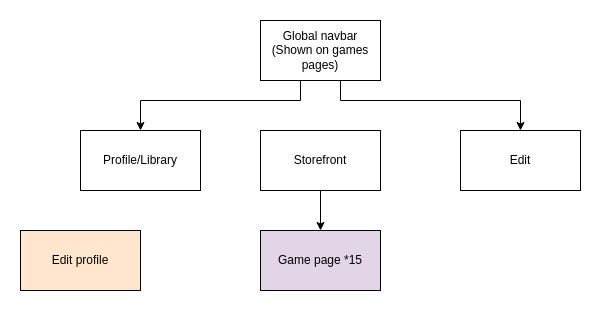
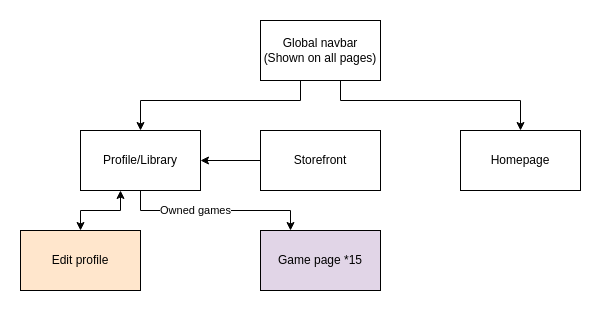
(321, 51) -> (321, 51)
(521, 161) -> (521, 161)
(321, 207) -> (234, 161)
none -> (101, 211)
none -> (212, 211)
